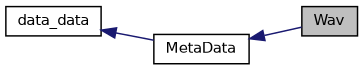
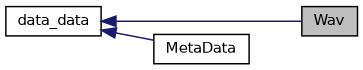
(283, 31) -> (209, 21)
